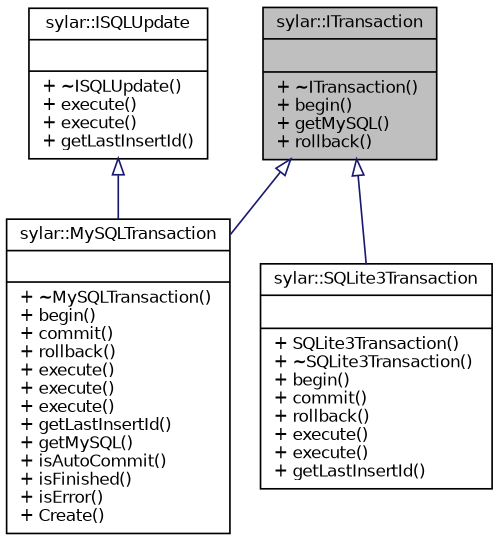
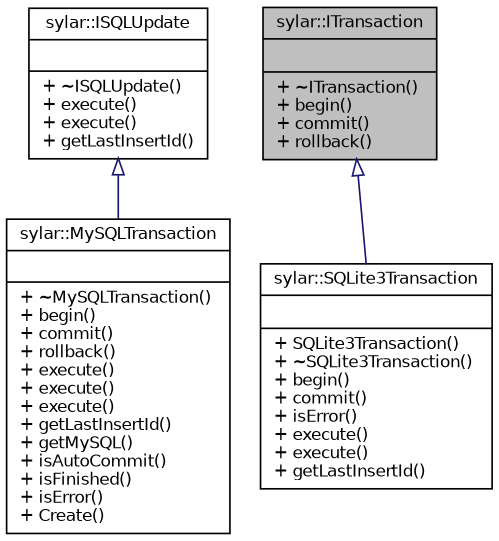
(333, 124) -> (323, 124)
(255, 203) -> none
(322, 417) -> (316, 417)
